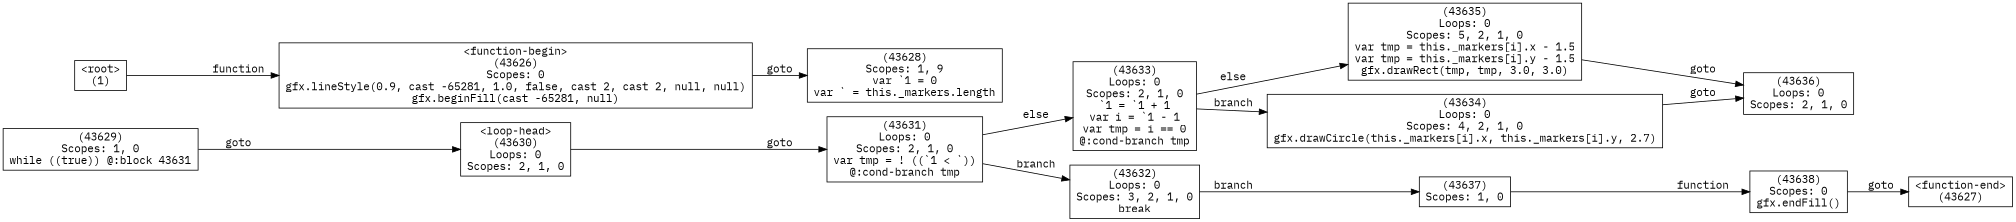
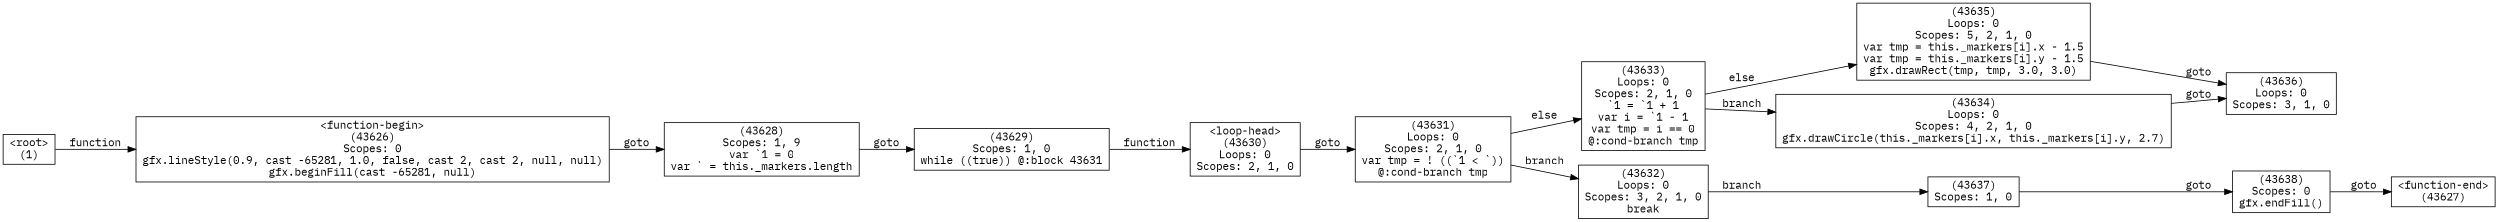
(1799, 94) -> (2281, 94)
(239, 143) -> (1150, 143)
none -> (883, 149)
(1703, 186) -> (2199, 186)
